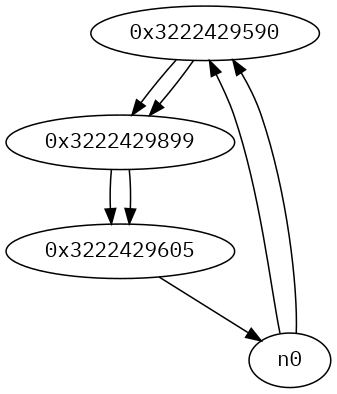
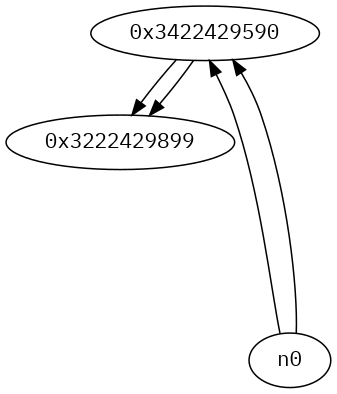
(205, 33) -> (205, 33)
(120, 251) -> none
